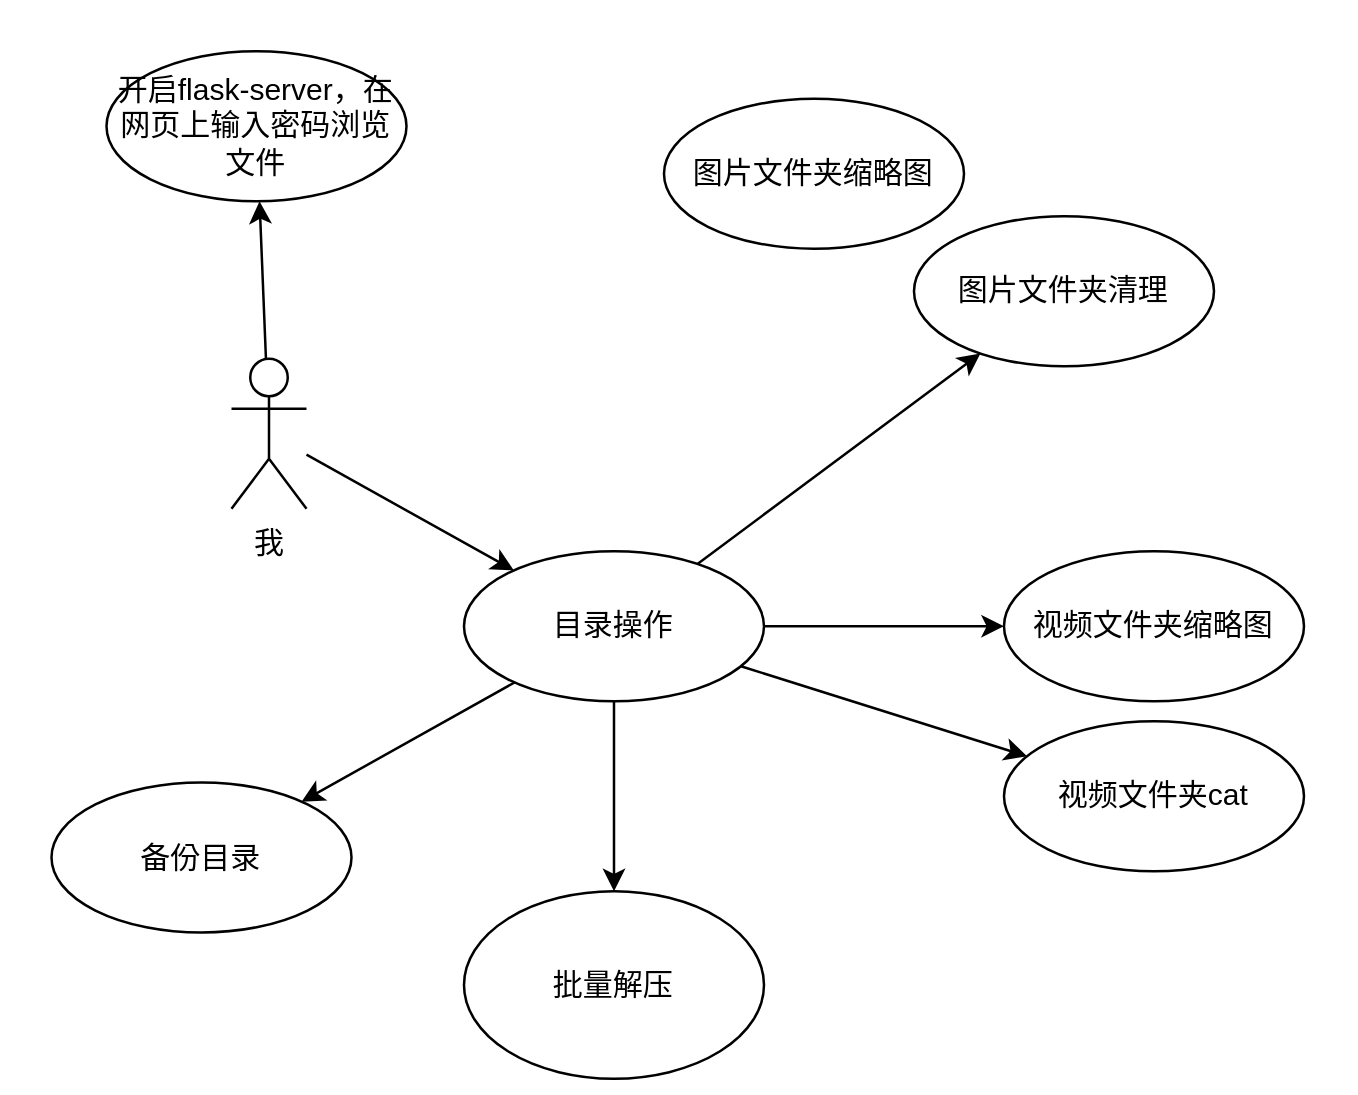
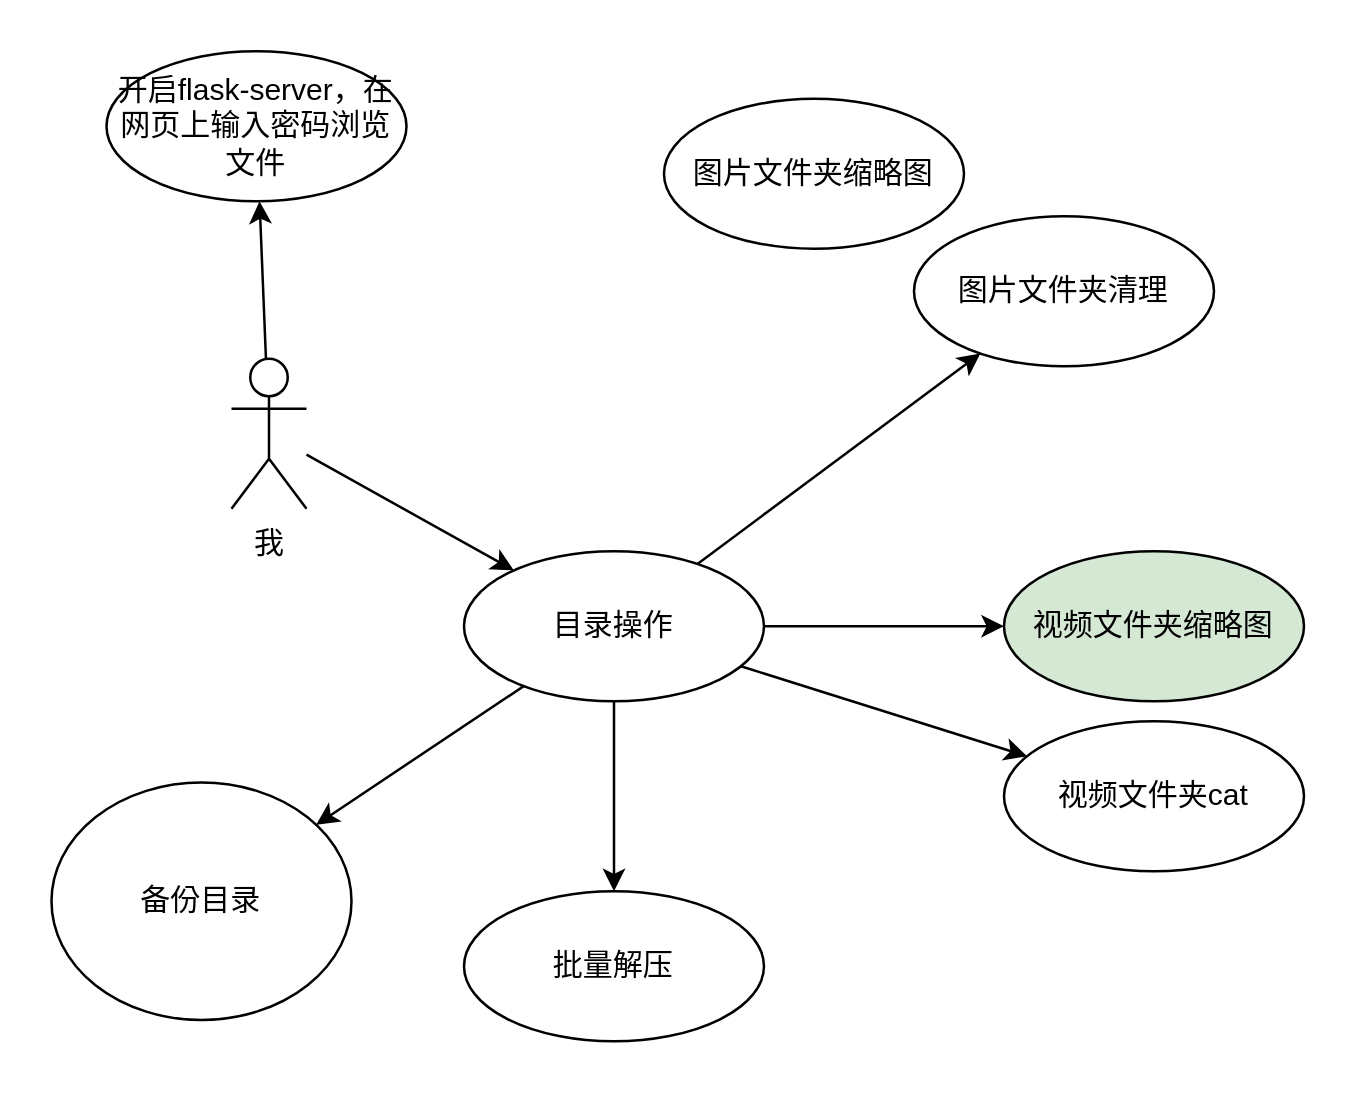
(1154, 626) -> (1154, 626)
(201, 858) -> (201, 901)
(614, 985) -> (614, 966)
